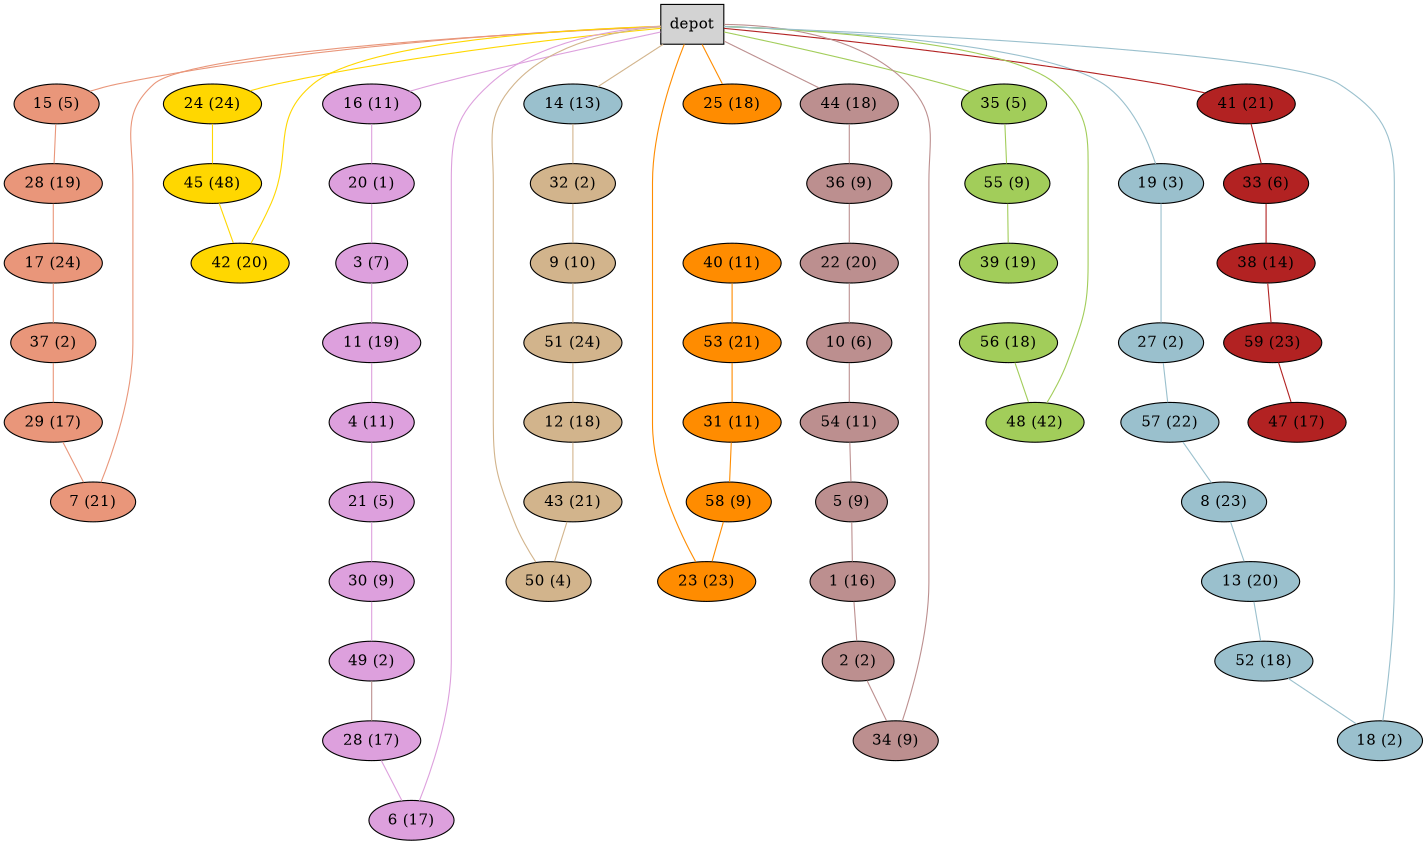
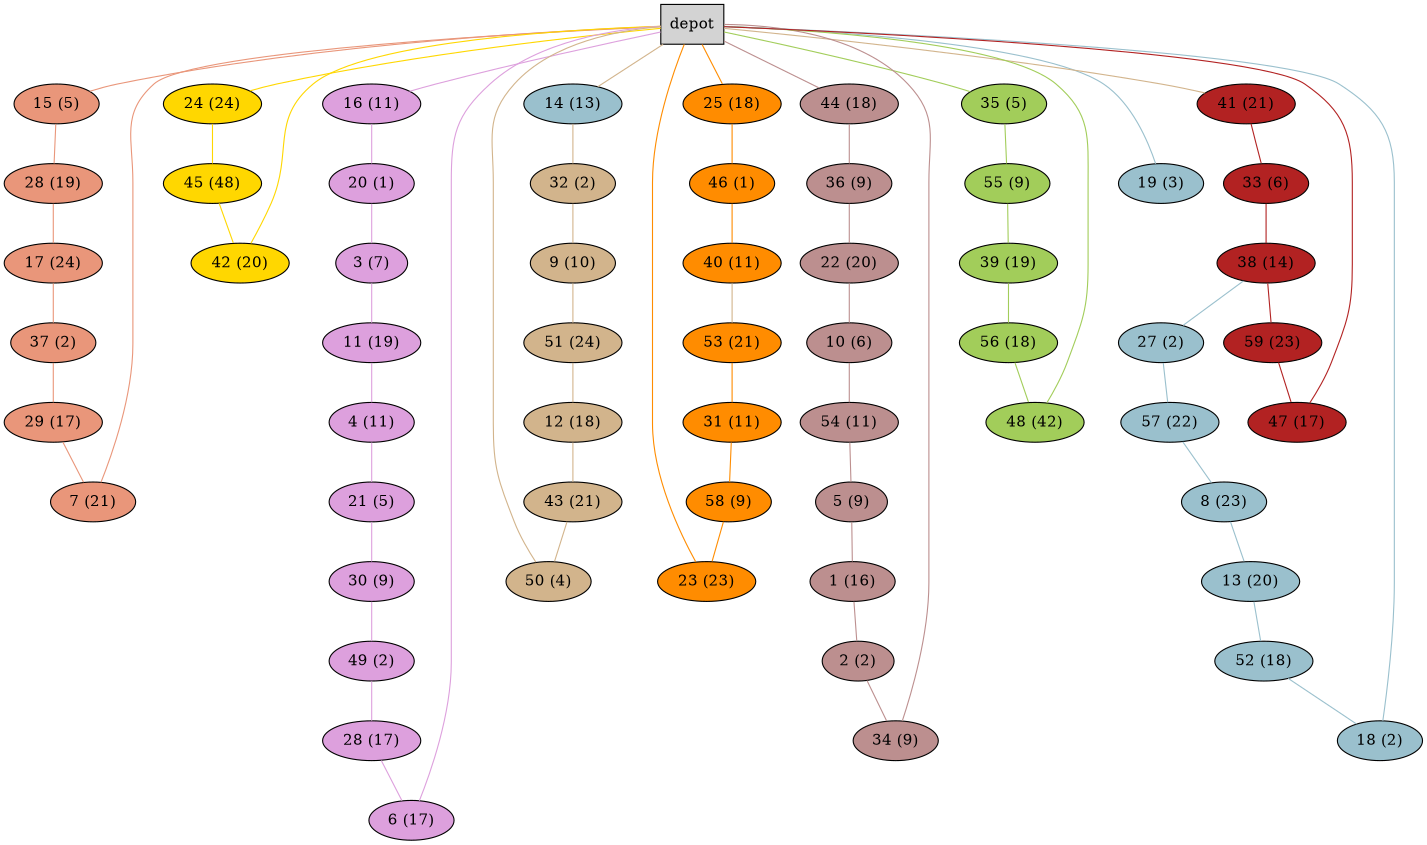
(905, 48) -> (905, 48)
none -> (1279, 75)
none -> (732, 184)
(1161, 263) -> (1213, 303)
(732, 303) -> (732, 303)
none -> (1008, 303)
(372, 701) -> (372, 701)
